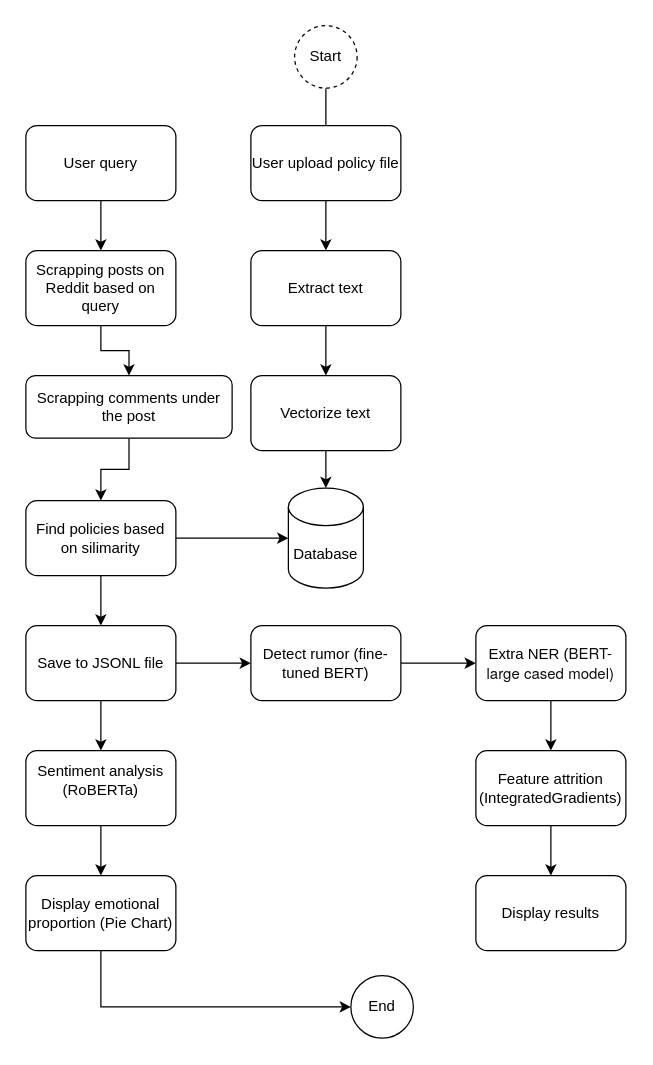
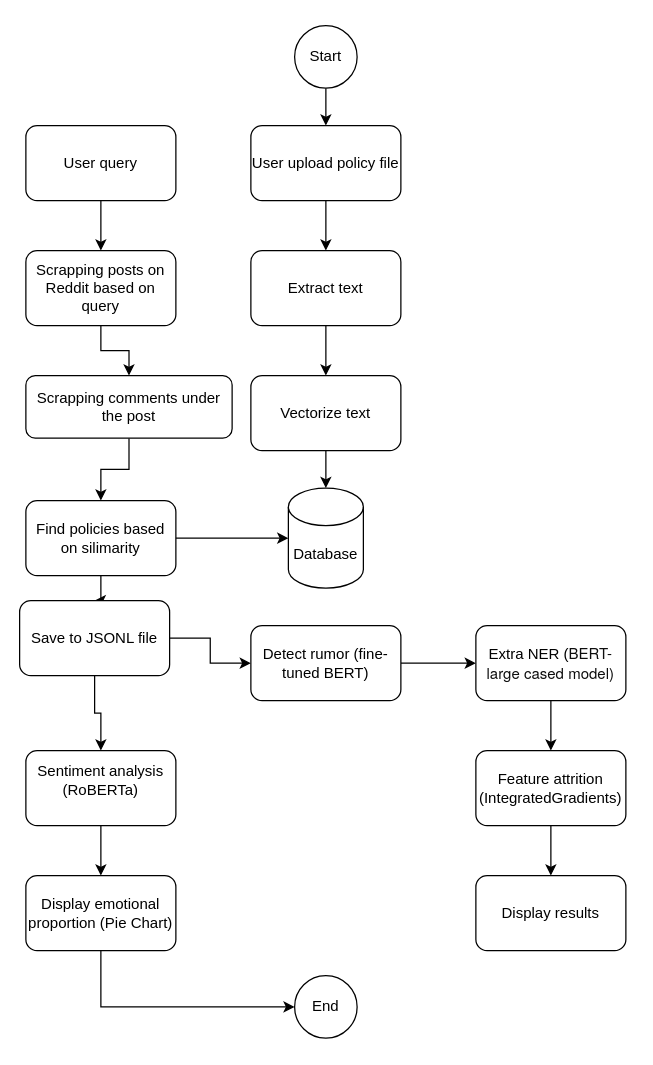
(326, 57) -> (326, 57)
(326, 119) -> (326, 116)
(101, 663) -> (94, 638)
(382, 1007) -> (326, 1007)
